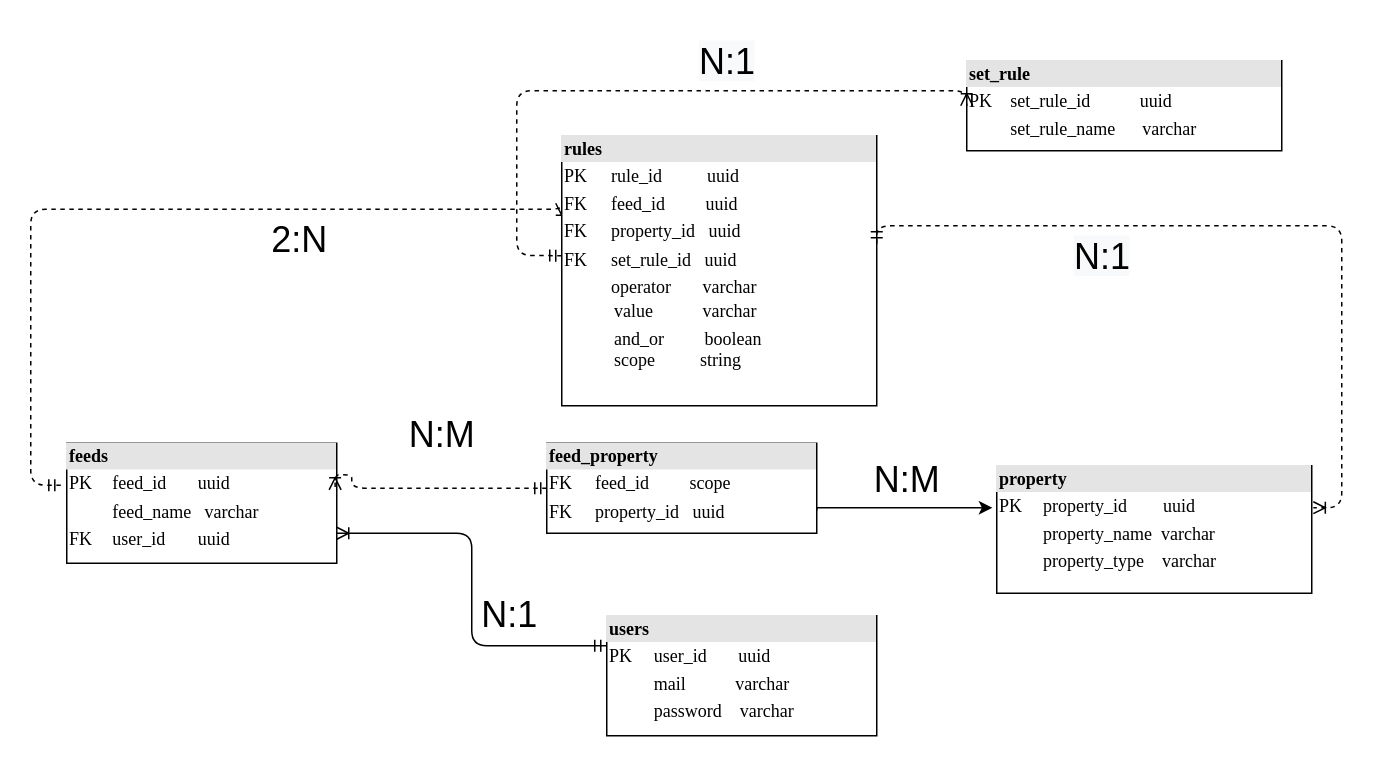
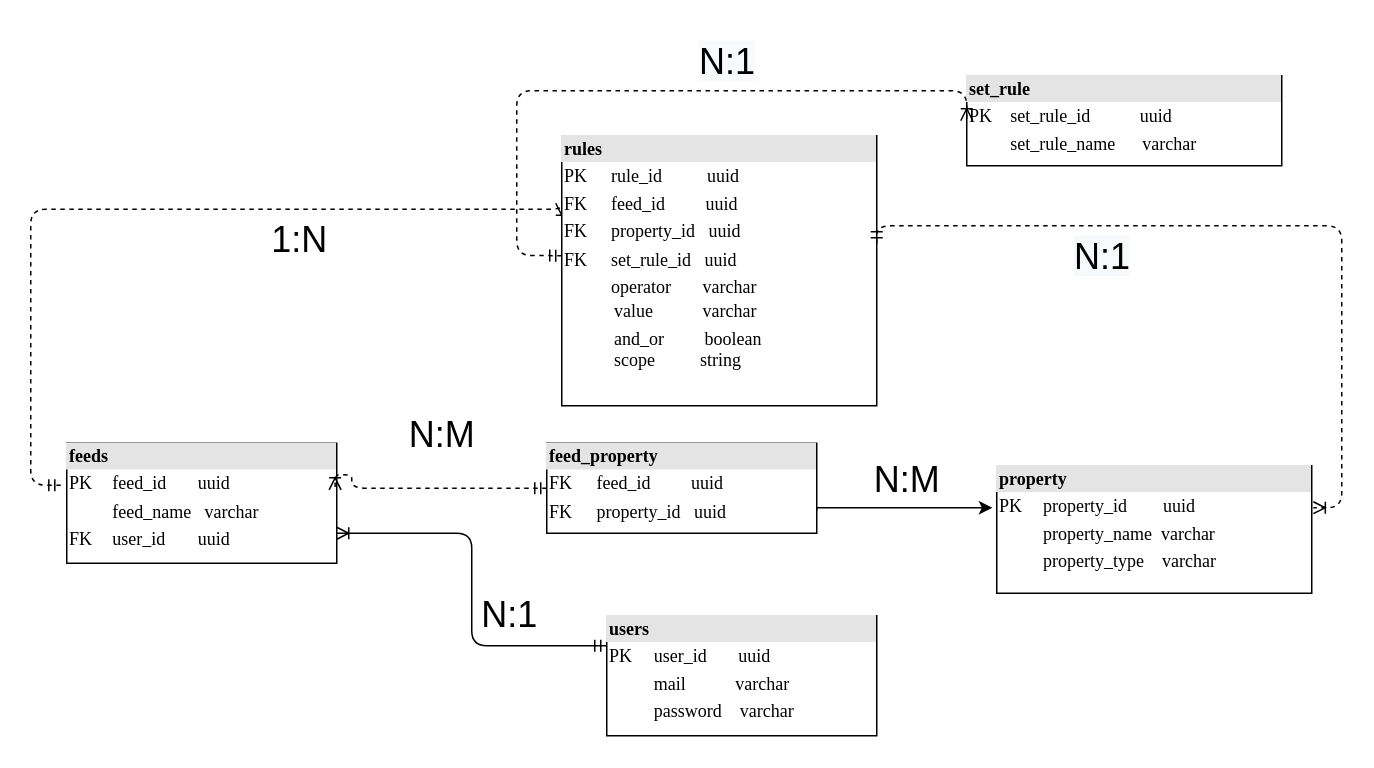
(1124, 106) -> (1124, 121)
(300, 241) -> (300, 241)
(641, 486) -> (641, 486)
